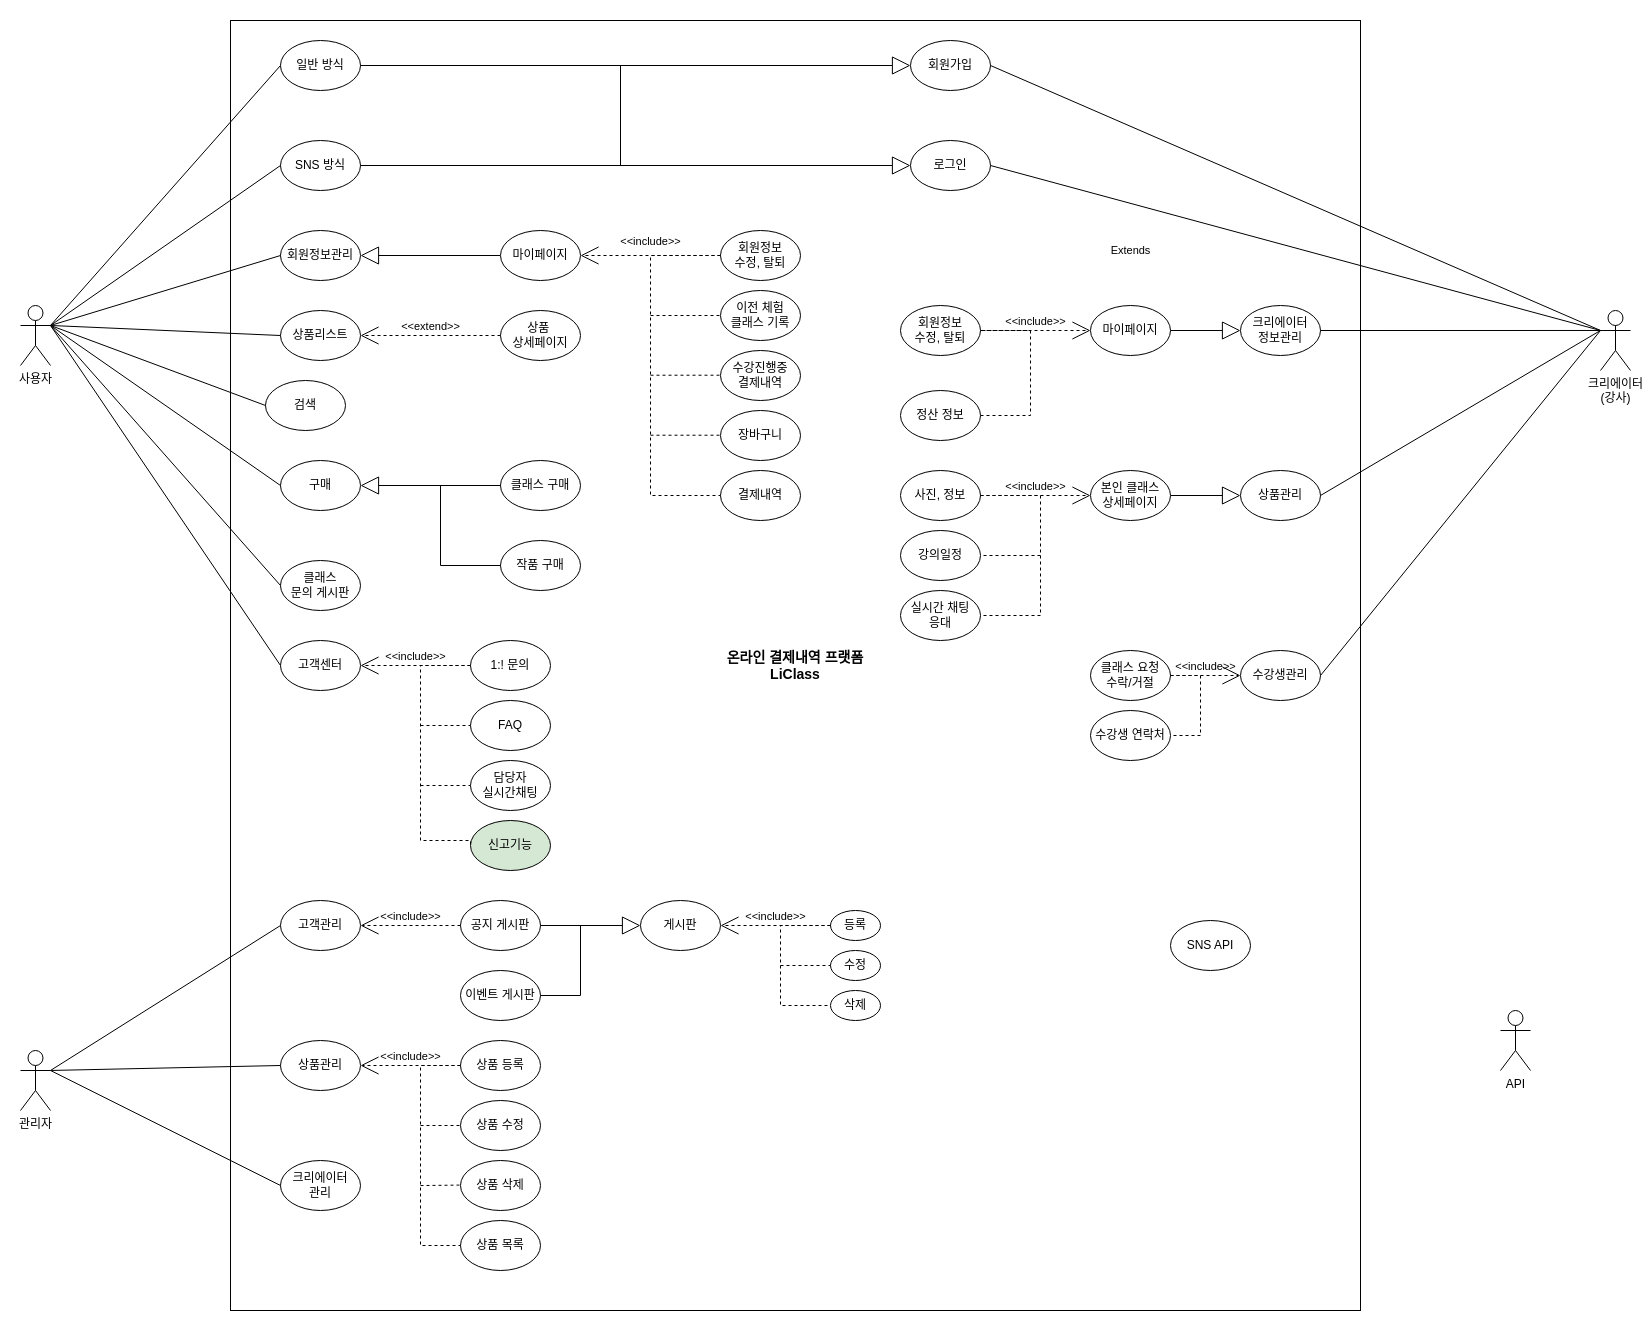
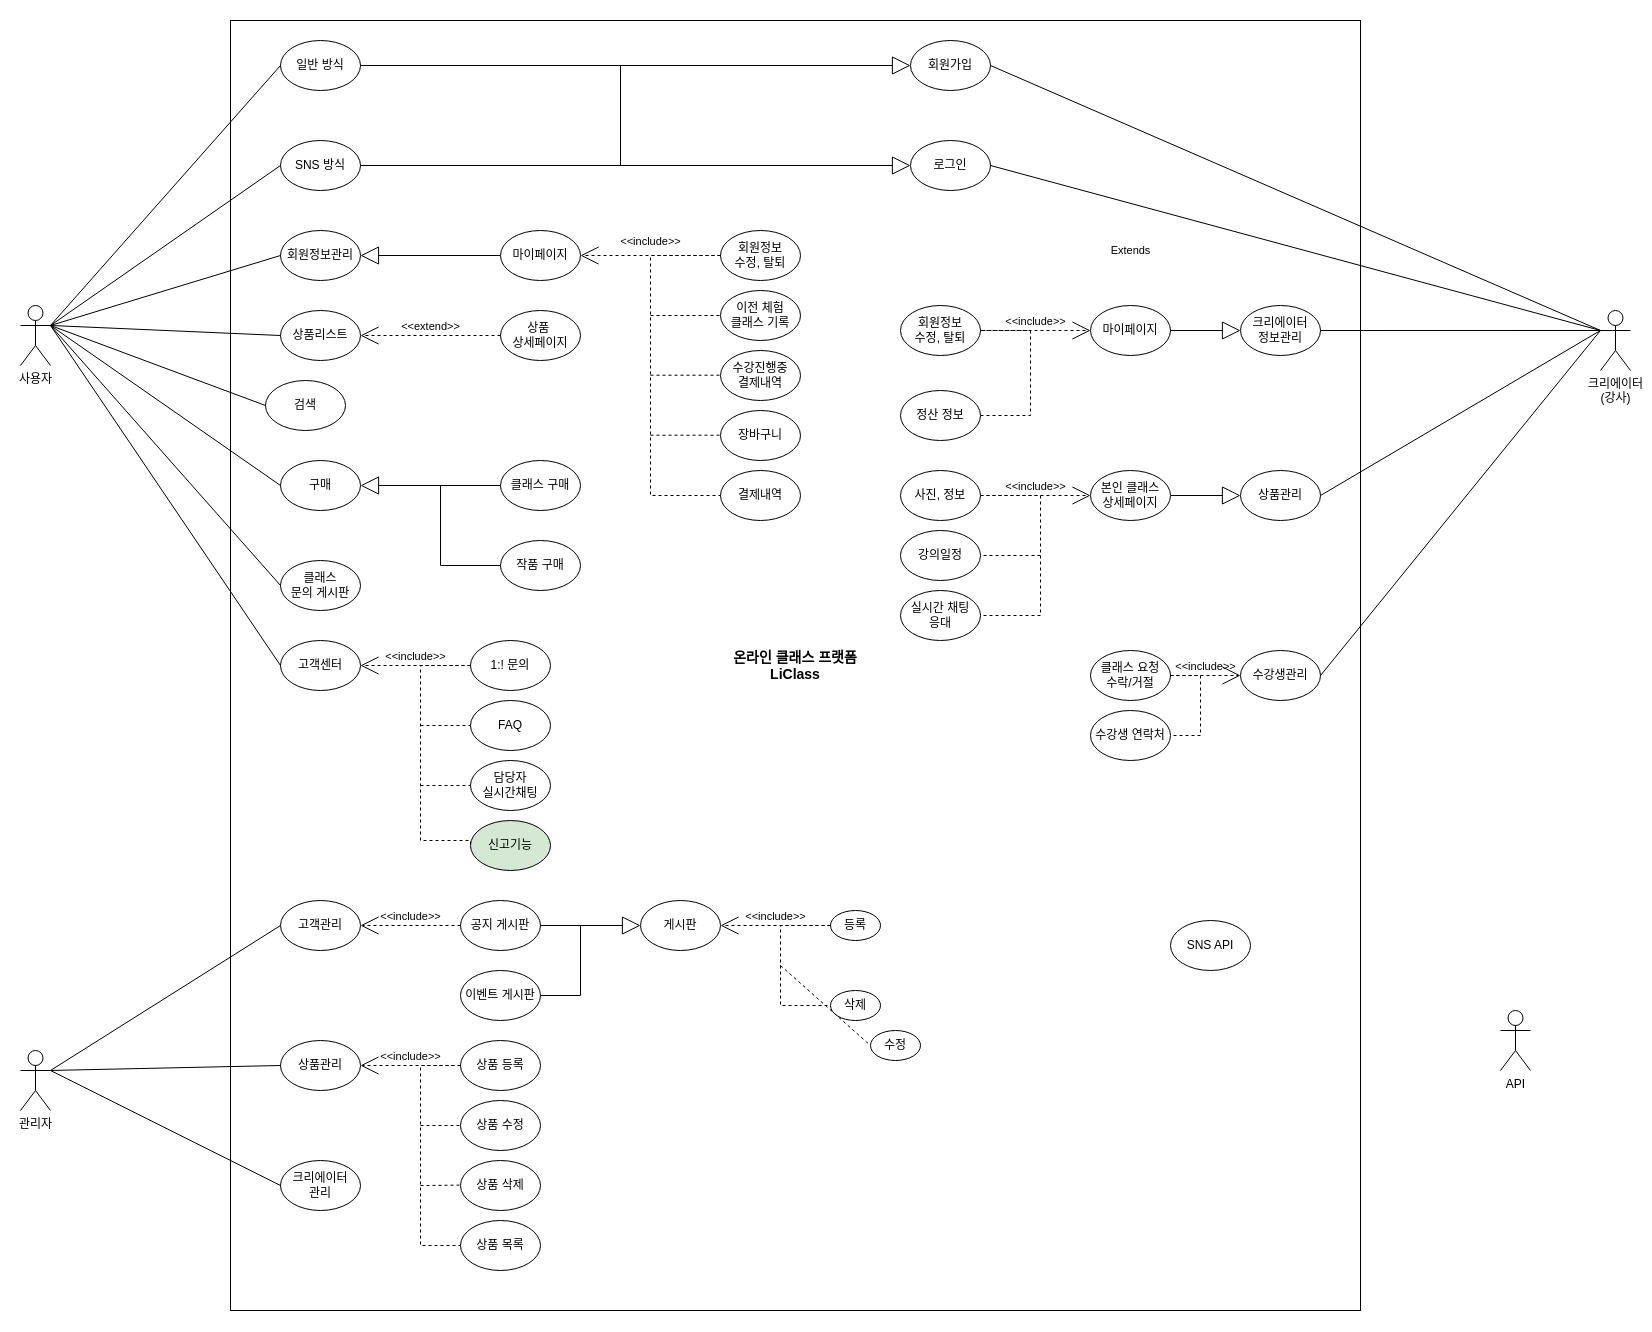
(796, 666) -> (796, 666)
(856, 966) -> (896, 1046)
